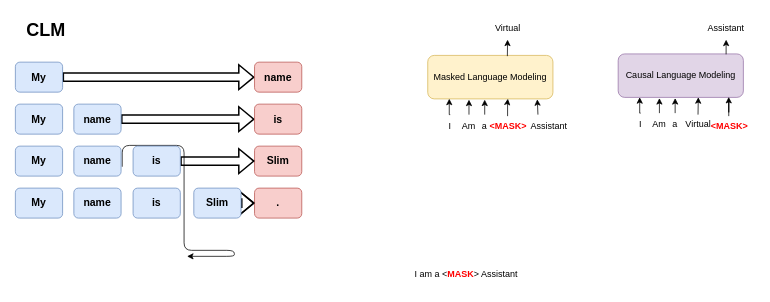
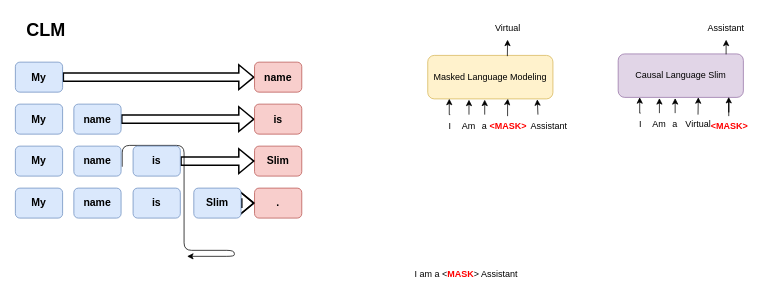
(681, 75) -> (681, 75)
